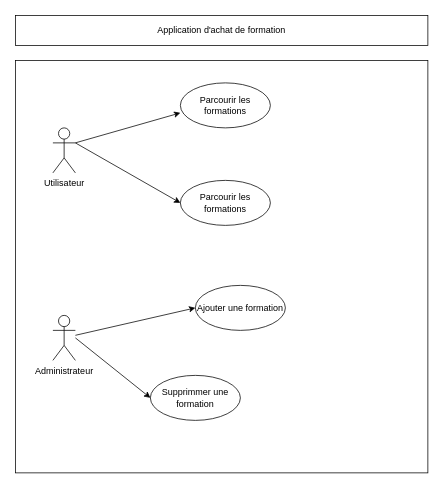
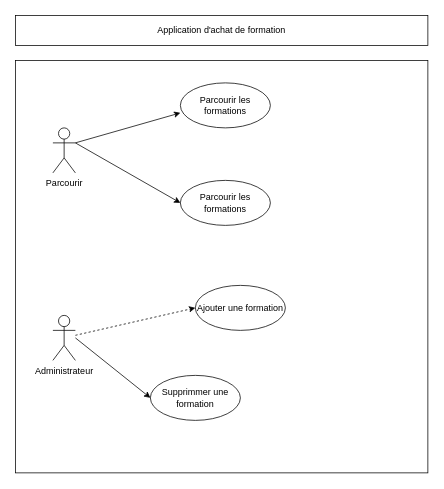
(65, 184) -> (65, 184)
(133, 322) -> (133, 322)
